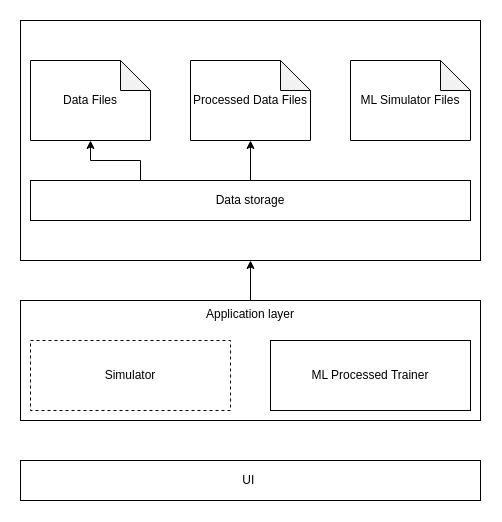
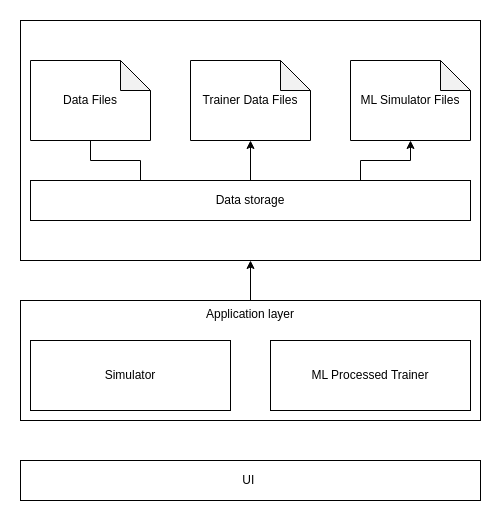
(251, 101) -> (251, 101)
(91, 148) -> (91, 146)
none -> (382, 161)
(131, 376) -> (131, 376)
